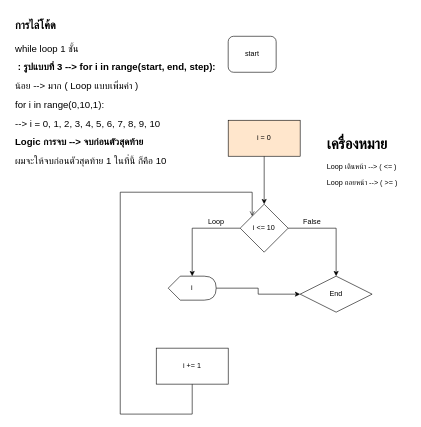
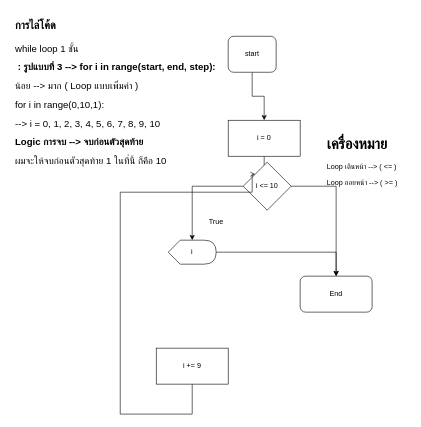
none -> (263, 96)
(264, 138) -> (264, 138)
(216, 222) -> (216, 222)
(312, 222) -> none
(264, 228) -> (267, 186)
(192, 288) -> (192, 252)
(336, 294) -> (336, 294)
(192, 366) -> (192, 366)
